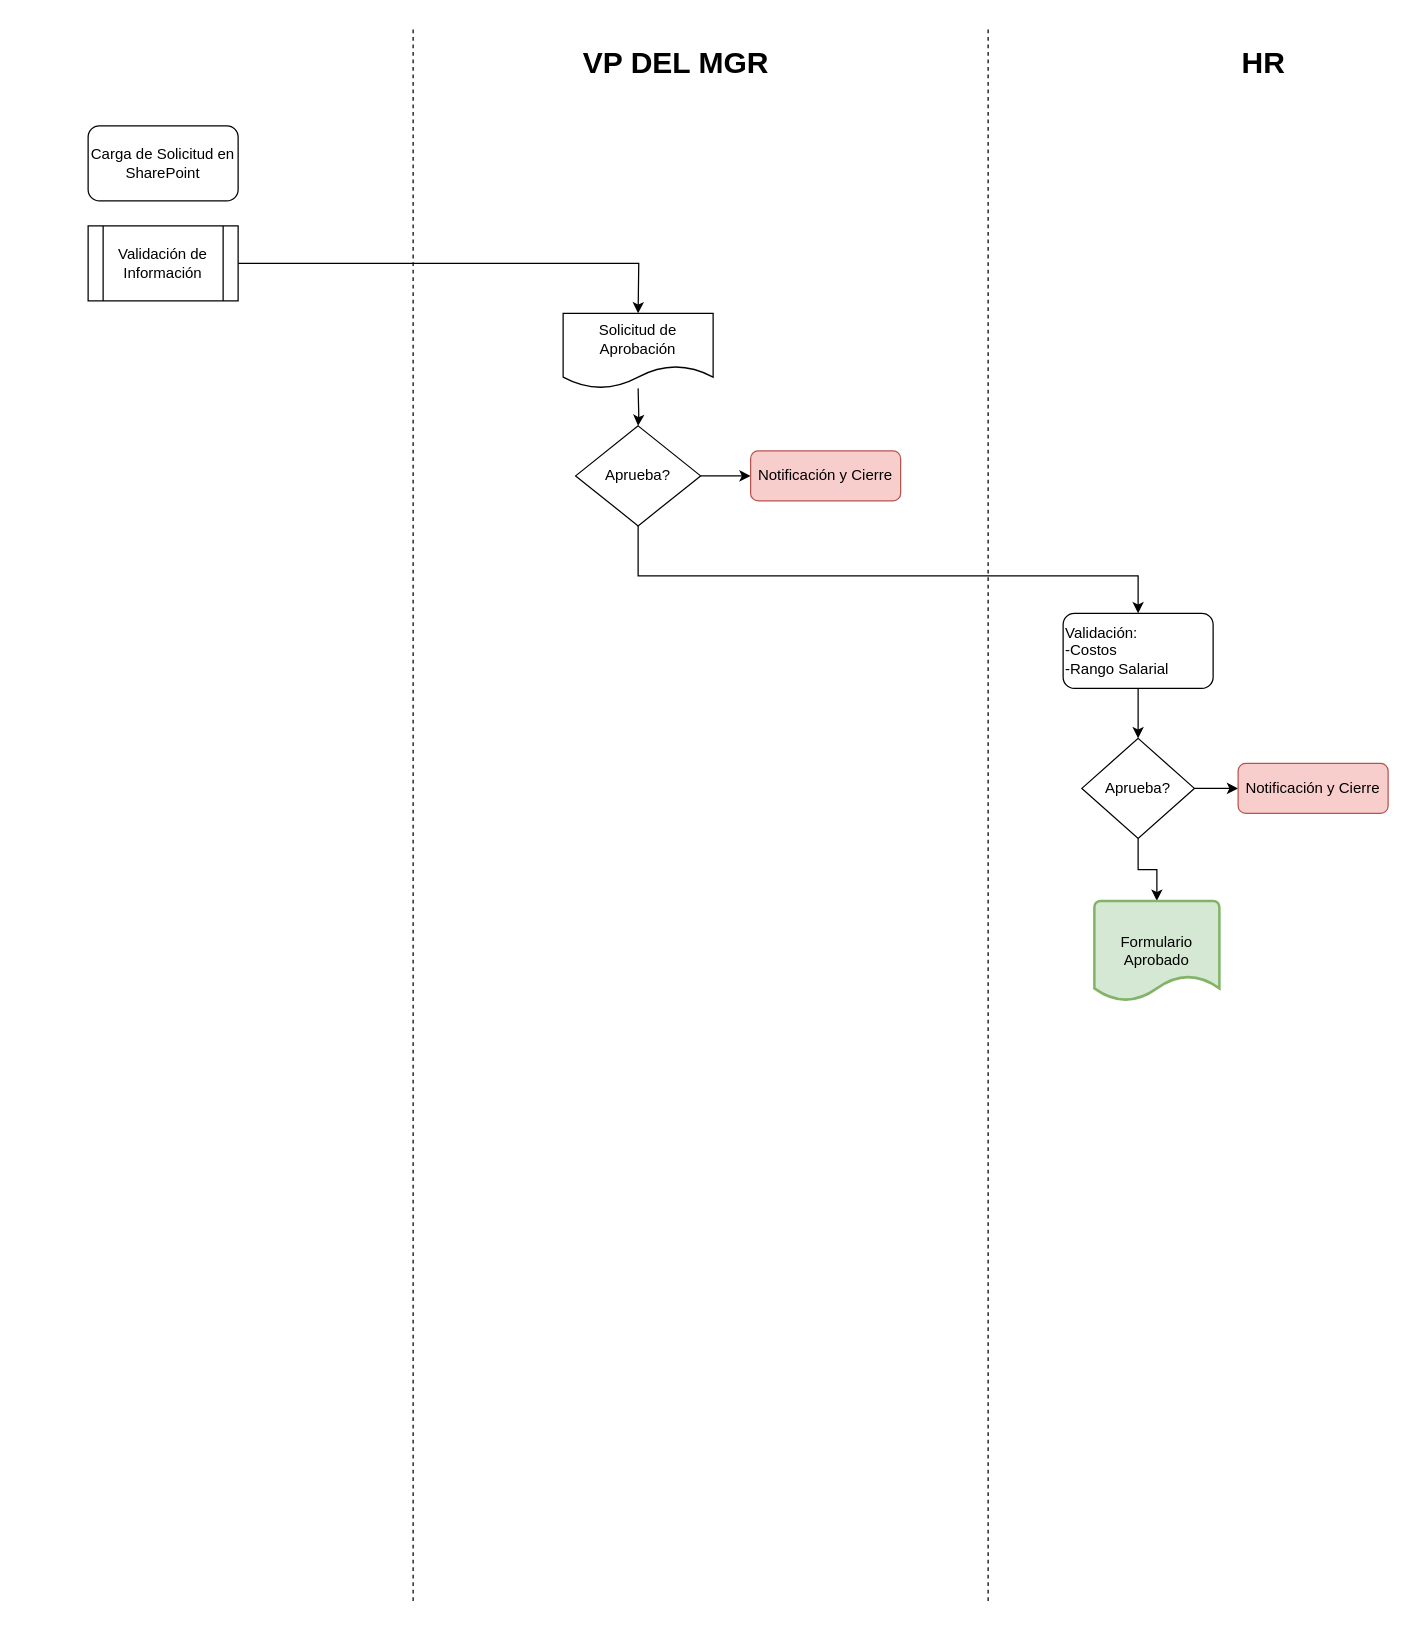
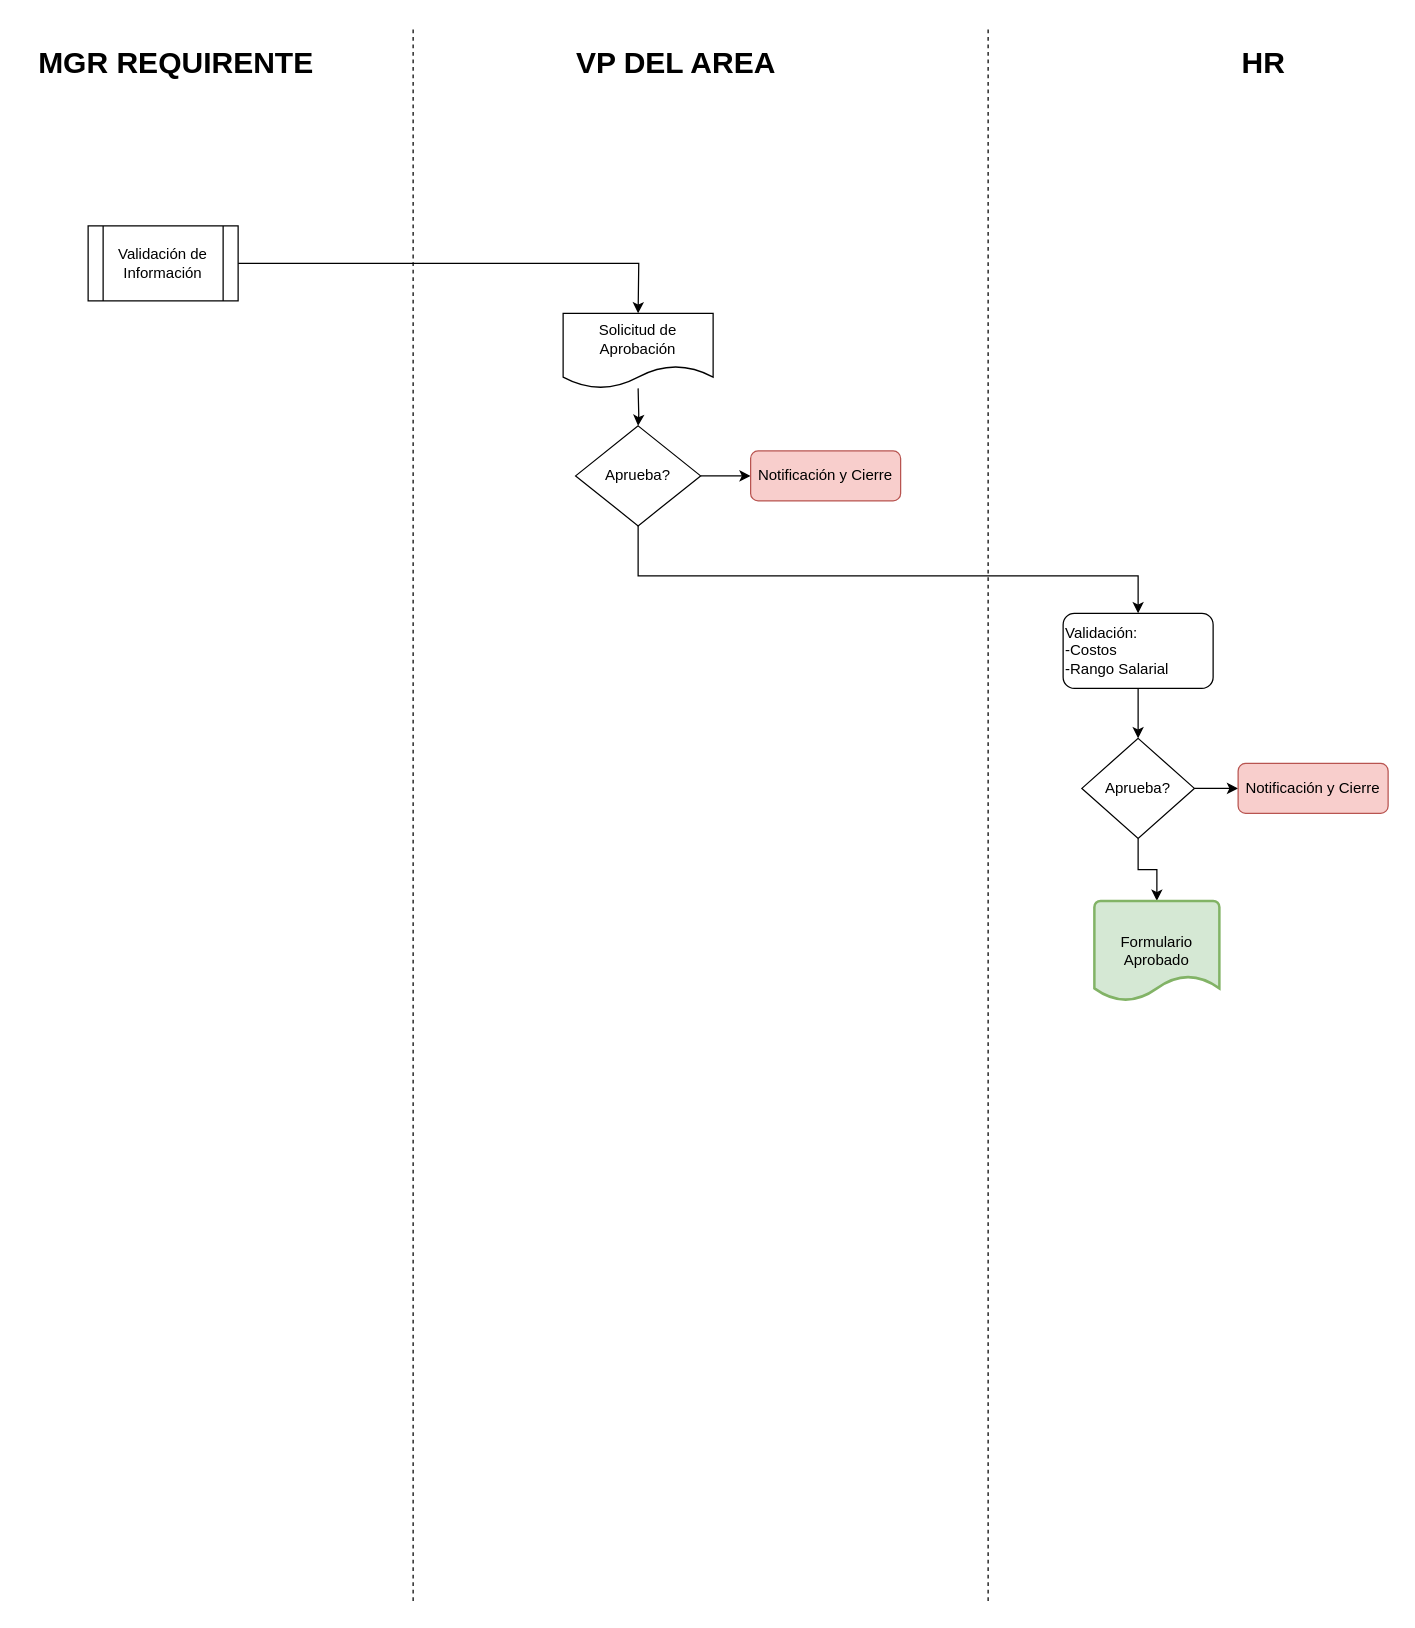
none -> (176, 63)
(676, 63) -> (676, 63)
(163, 163) -> none
